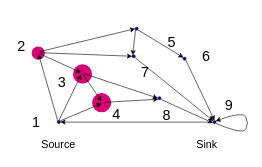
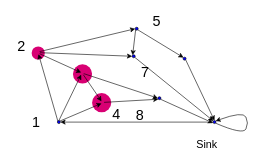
(172, 42) -> (157, 21)
(207, 56) -> none
(62, 83) -> none
(230, 105) -> none
(167, 116) -> (140, 116)
(59, 145) -> none
